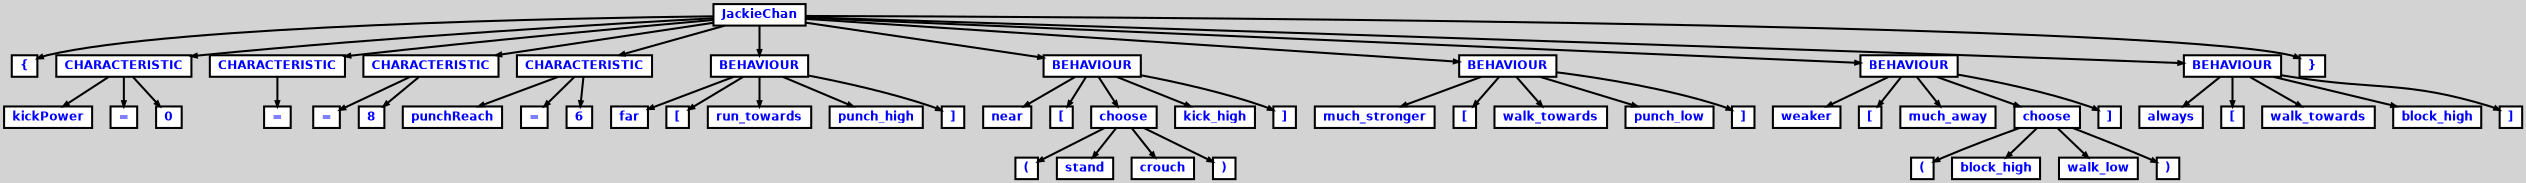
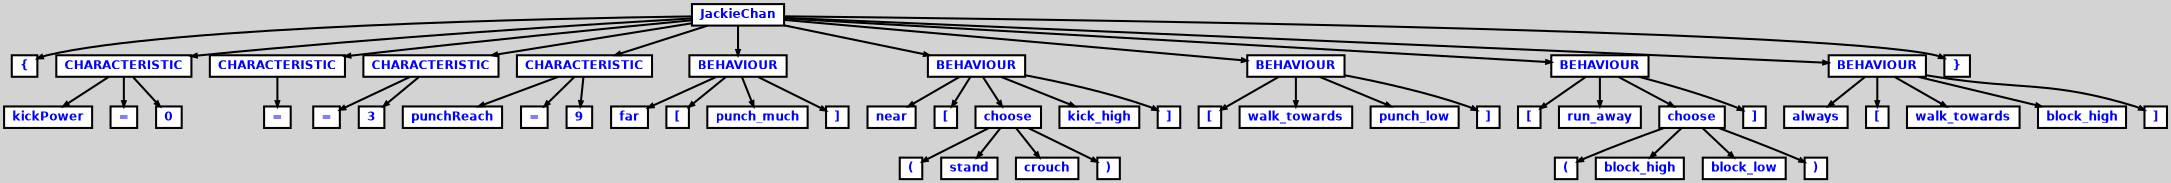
(372, 117) -> (372, 117)
(579, 117) -> (579, 117)
(760, 117) -> none
(876, 117) -> (757, 117)
(1375, 117) -> none
(1807, 117) -> none
(1948, 117) -> (1600, 117)
(2098, 168) -> (1744, 168)
